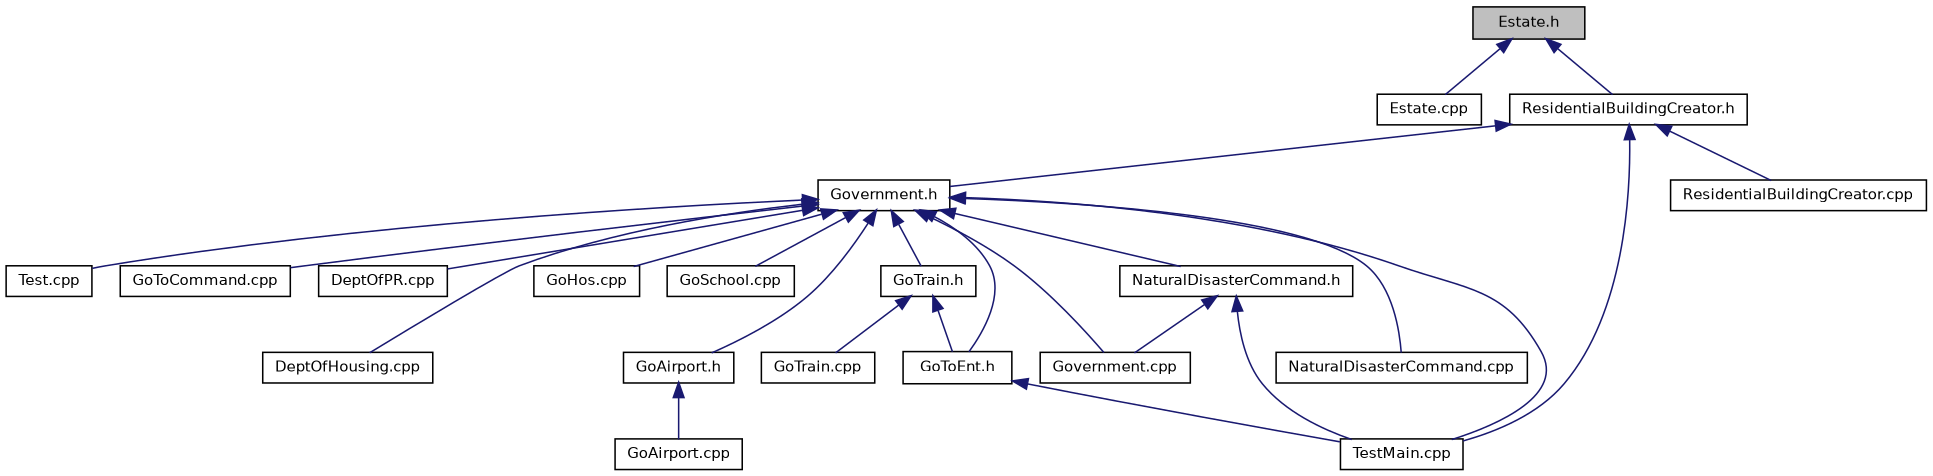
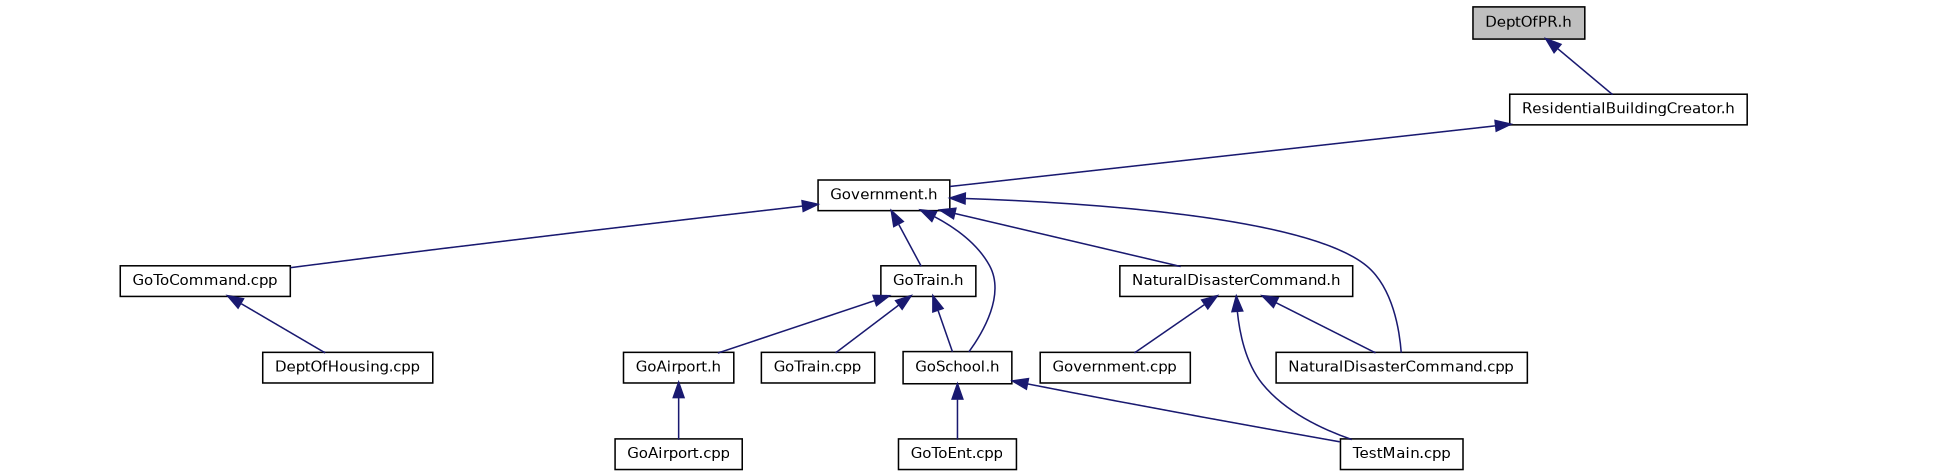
(1529, 23) -> (1529, 23)
(1429, 110) -> none
(1799, 195) -> none
(1375, 259) -> none
(509, 271) -> (283, 328)
(1025, 274) -> none
(49, 281) -> none
(383, 281) -> none
(587, 281) -> none
(731, 281) -> none
(801, 301) -> (796, 327)
(1600, 324) -> none
none -> (1326, 328)
(957, 368) -> (957, 368)
none -> (957, 454)
